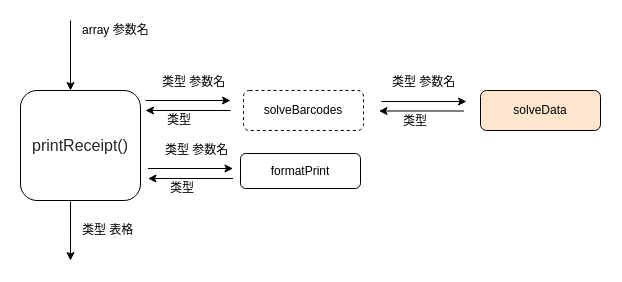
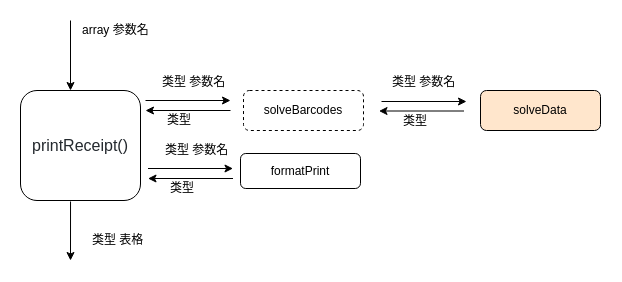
(116, 231) -> (126, 241)
